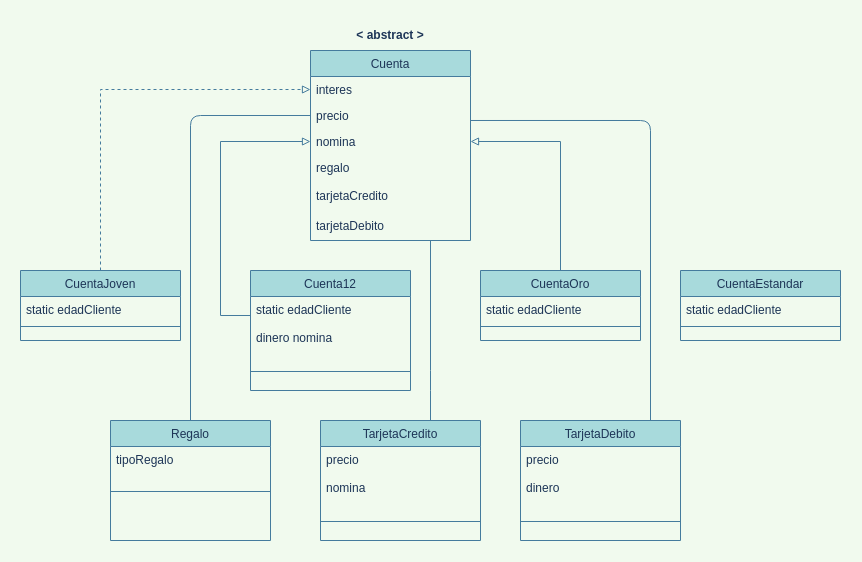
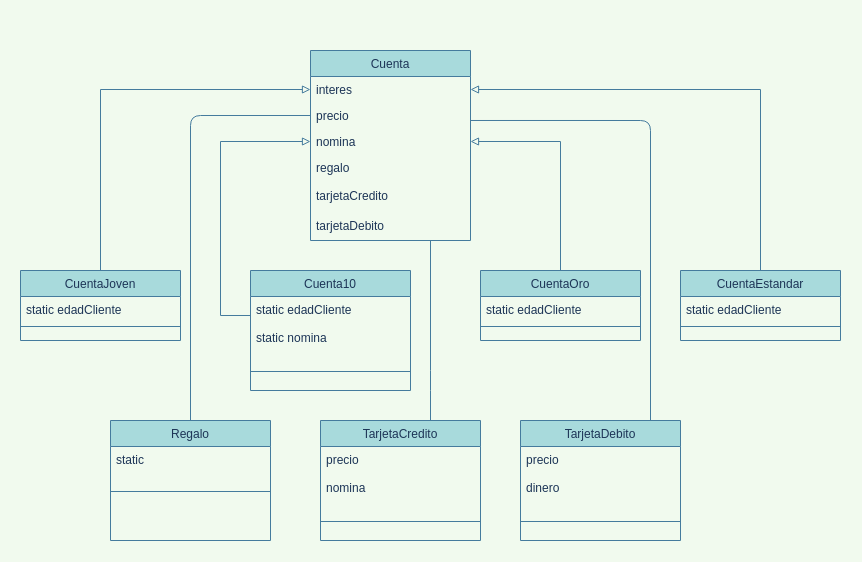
(391, 36) -> none
(112, 90) -> (112, 90)
none -> (710, 90)
(330, 284) -> (330, 284)
(295, 338) -> (295, 338)
(146, 460) -> (135, 460)
